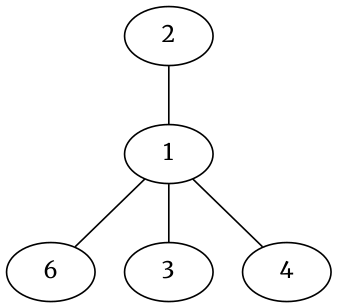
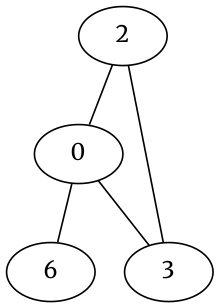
none -> (146, 154)
(169, 154) -> (79, 154)
(287, 272) -> none
